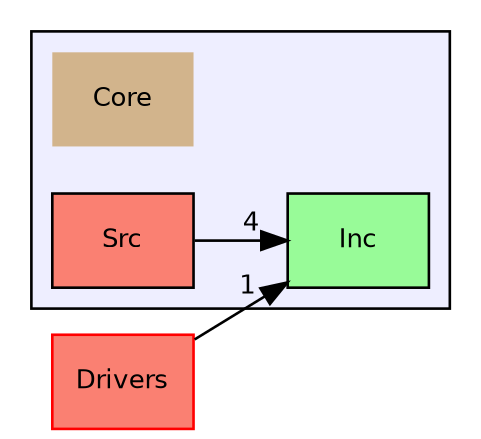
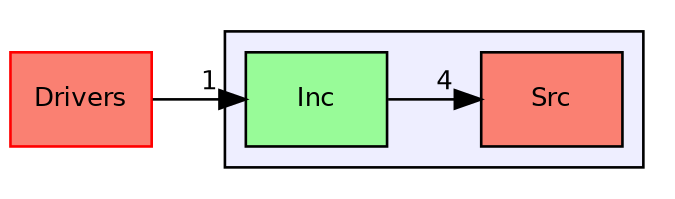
(123, 99) -> none
(228, 241) -> (421, 99)
